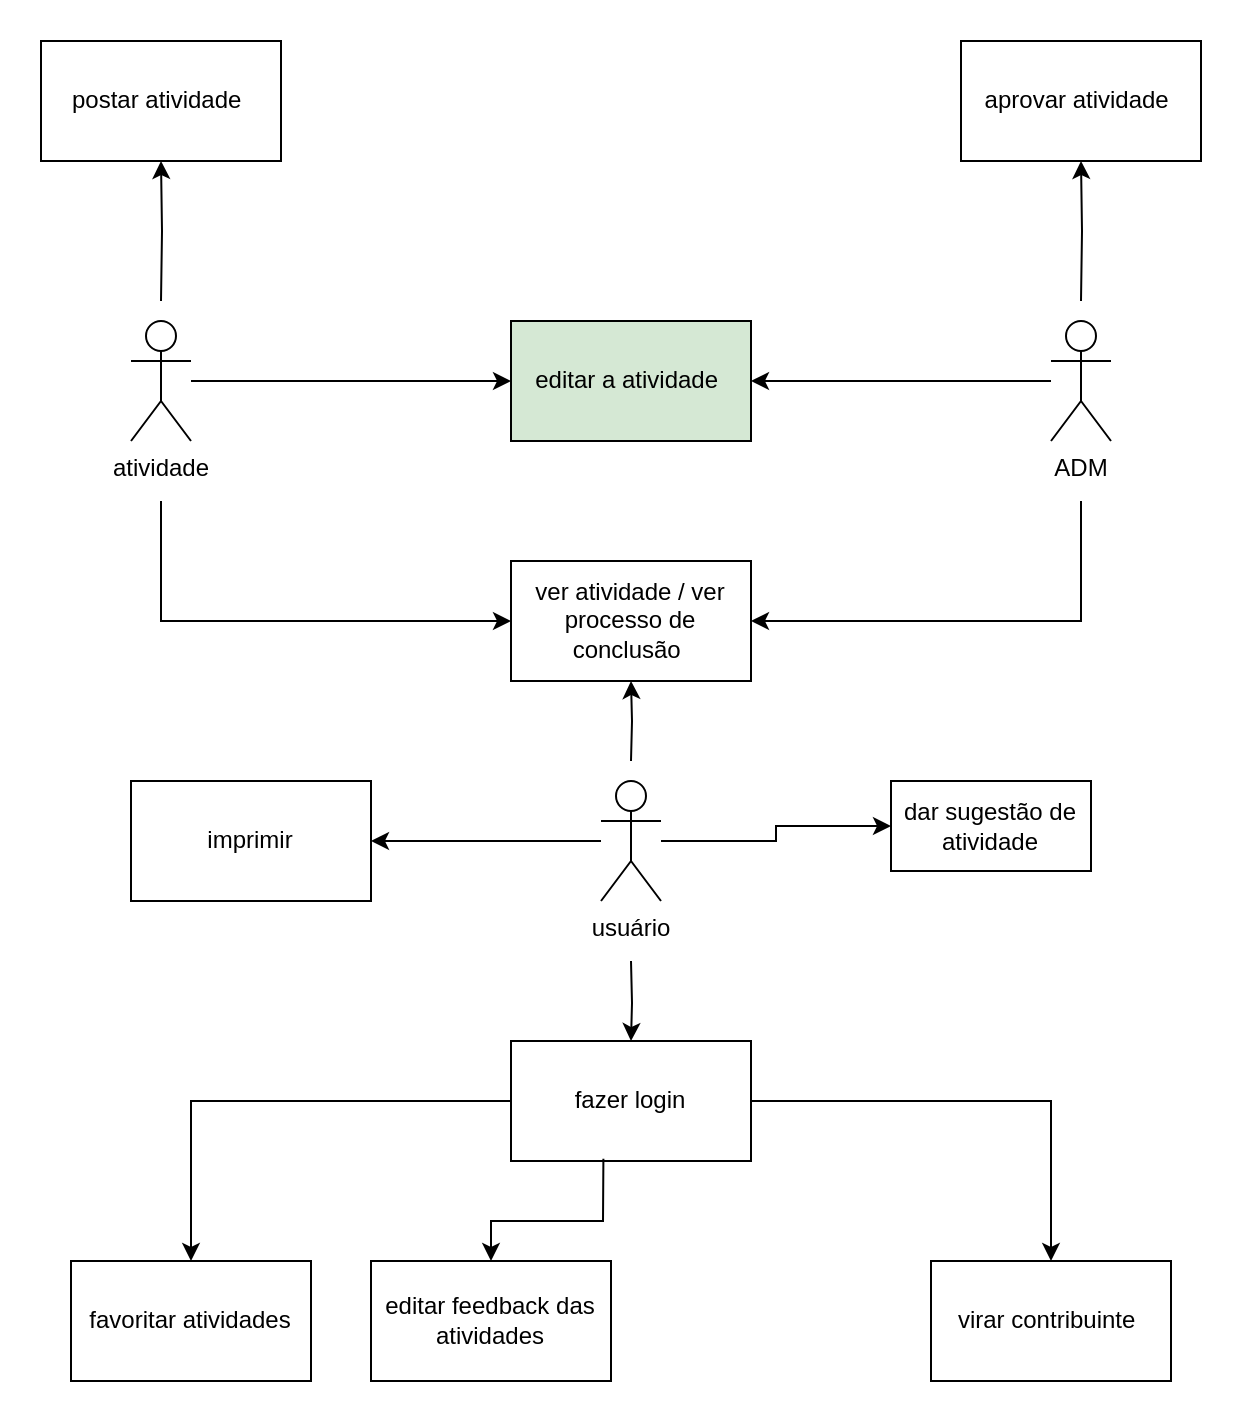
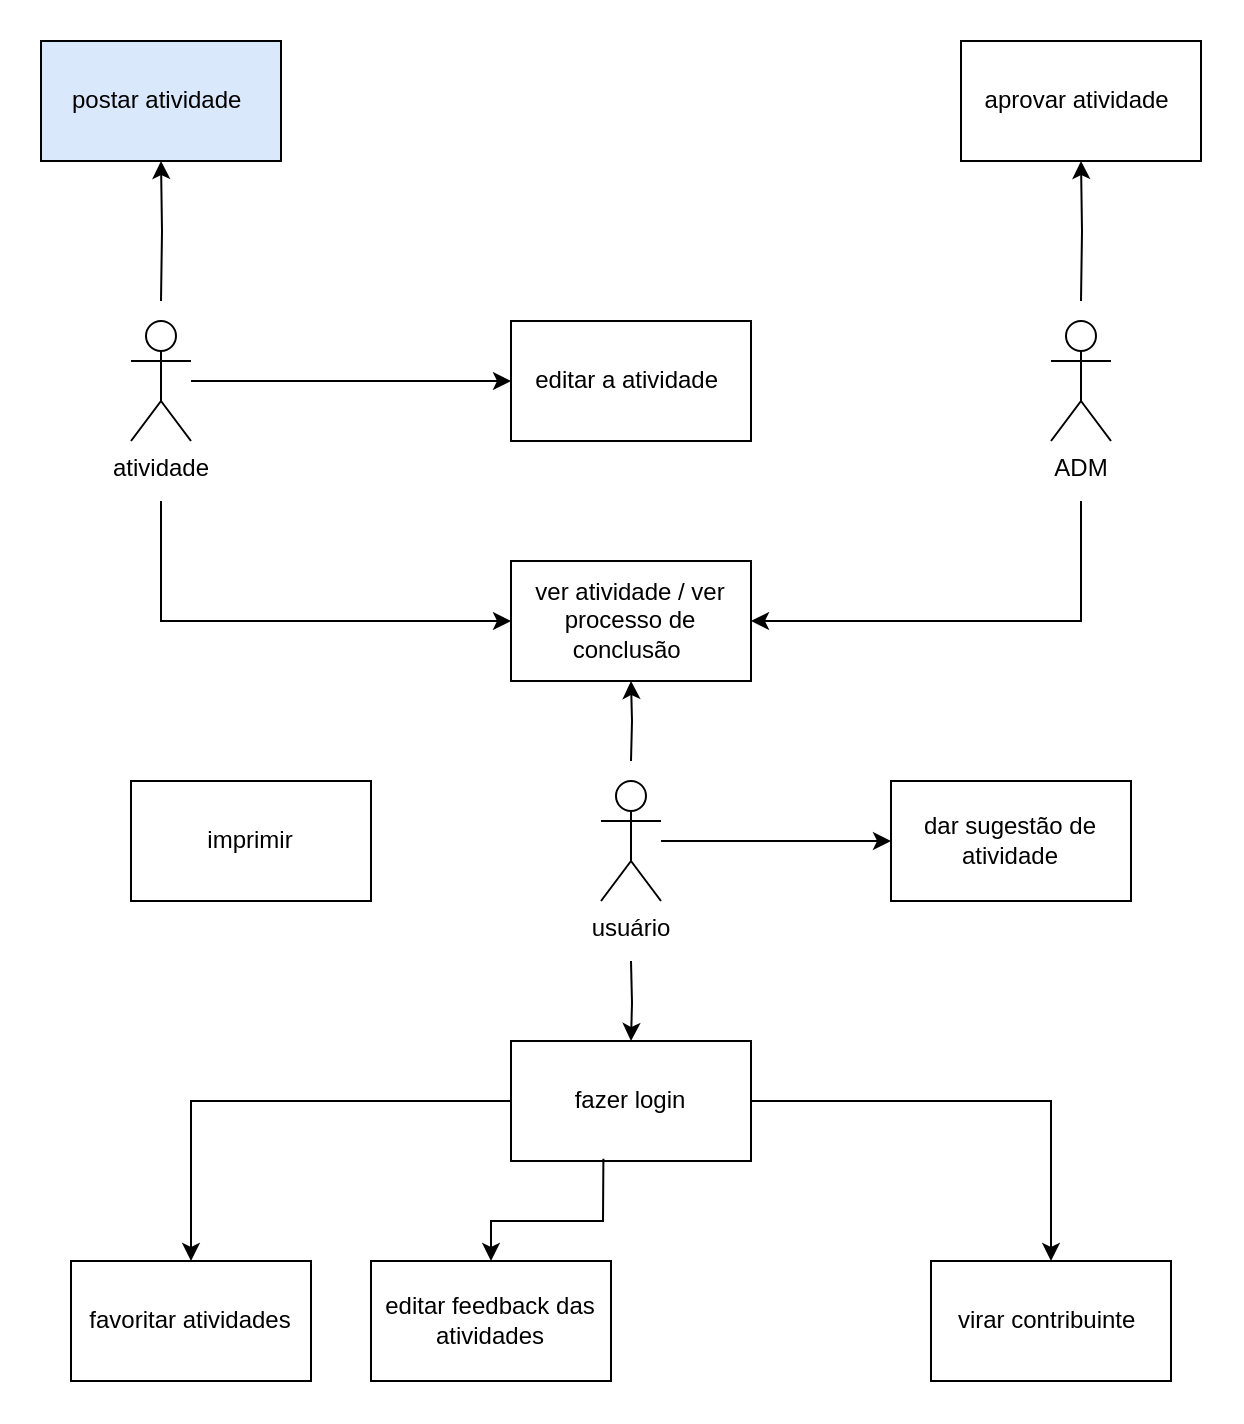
(161, 101) -> (161, 101)
(631, 381) -> (631, 381)
(908, 381) -> none
(991, 826) -> (1011, 841)
(493, 841) -> none
